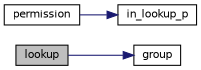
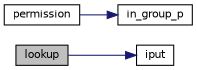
(157, 15) -> (155, 15)
(157, 55) -> (155, 55)
